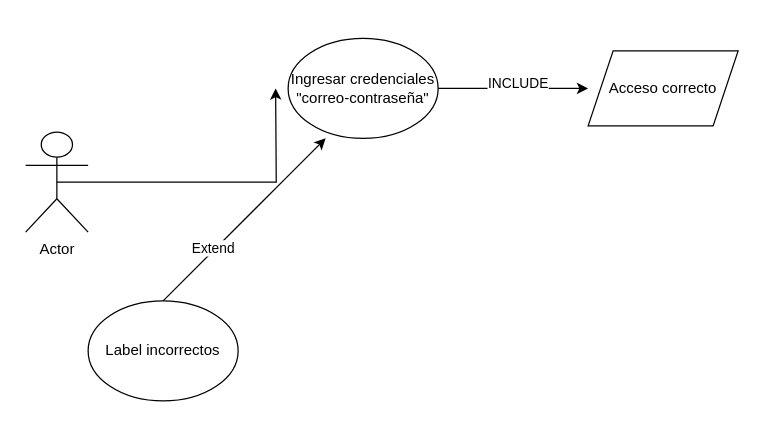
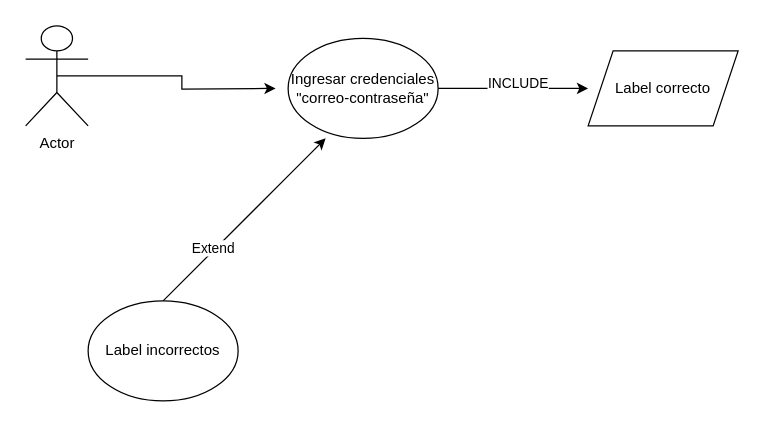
(663, 88) -> (663, 88)
(57, 182) -> (57, 76)
